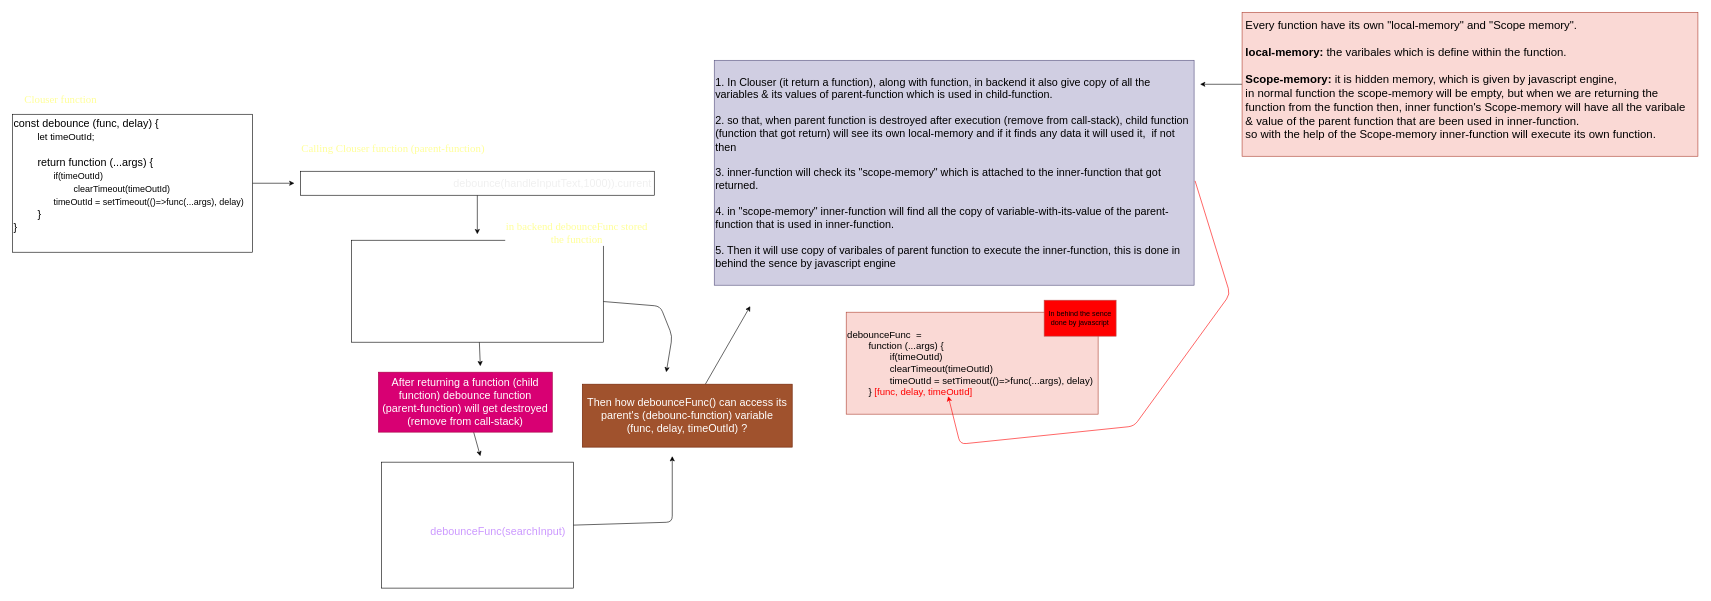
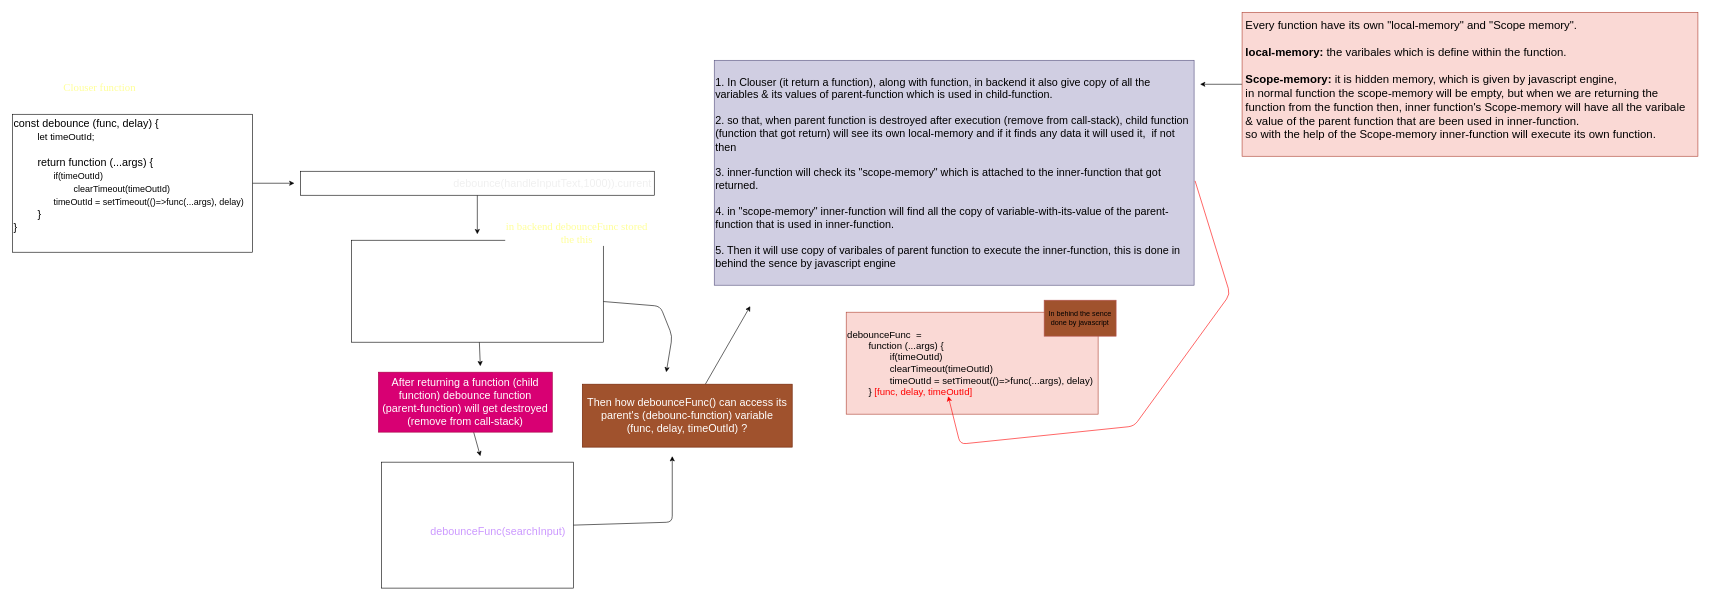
(60, 99) -> (99, 87)
(408, 150) -> none
(577, 233) -> (577, 233)
(1080, 318) -> (1080, 318)
